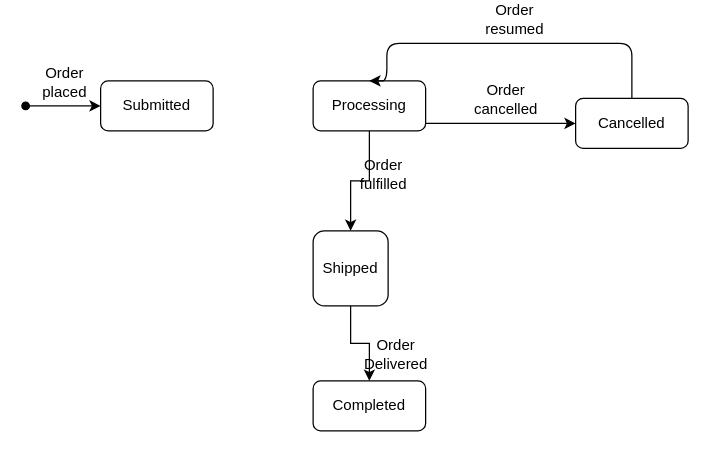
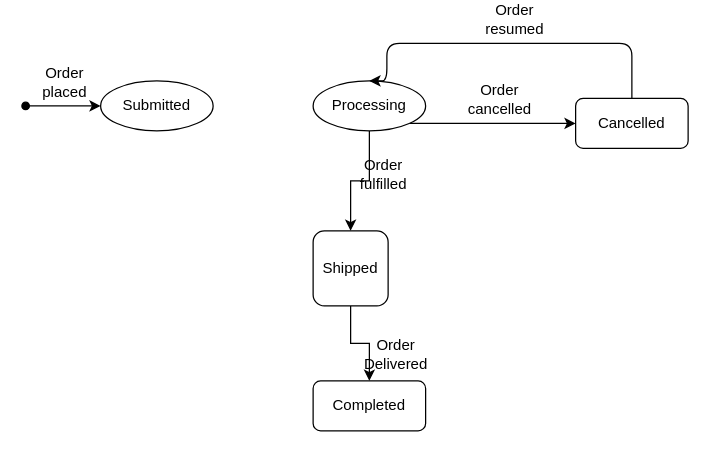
(157, 106) -> (157, 106)
(369, 106) -> (369, 106)
